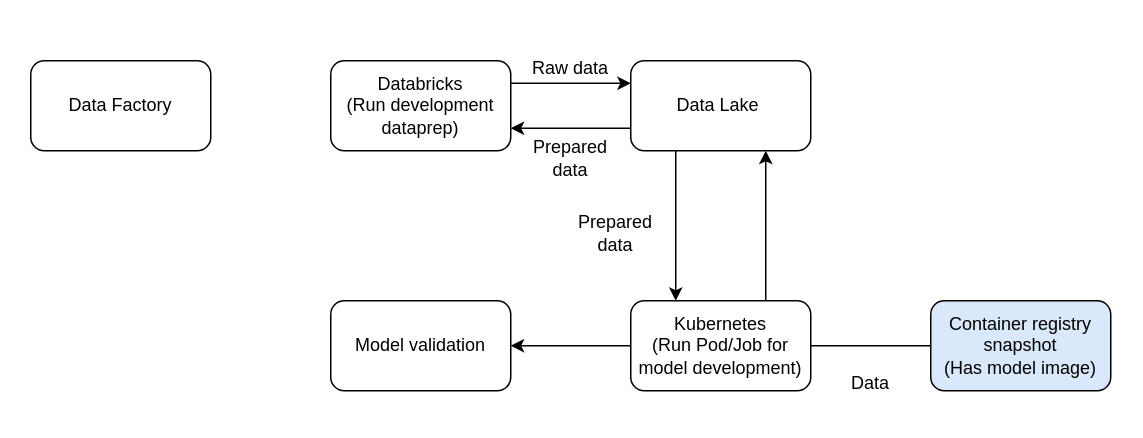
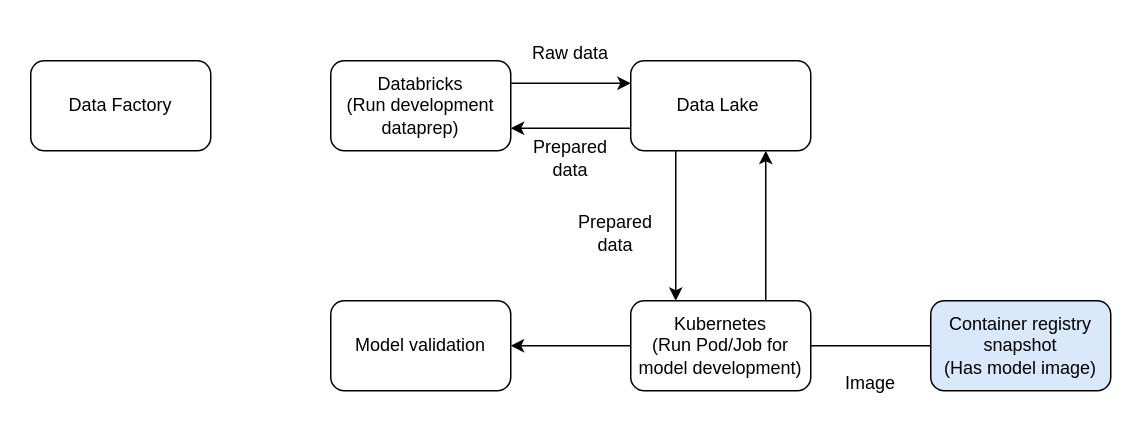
(571, 68) -> (571, 53)
(871, 383) -> (871, 383)
